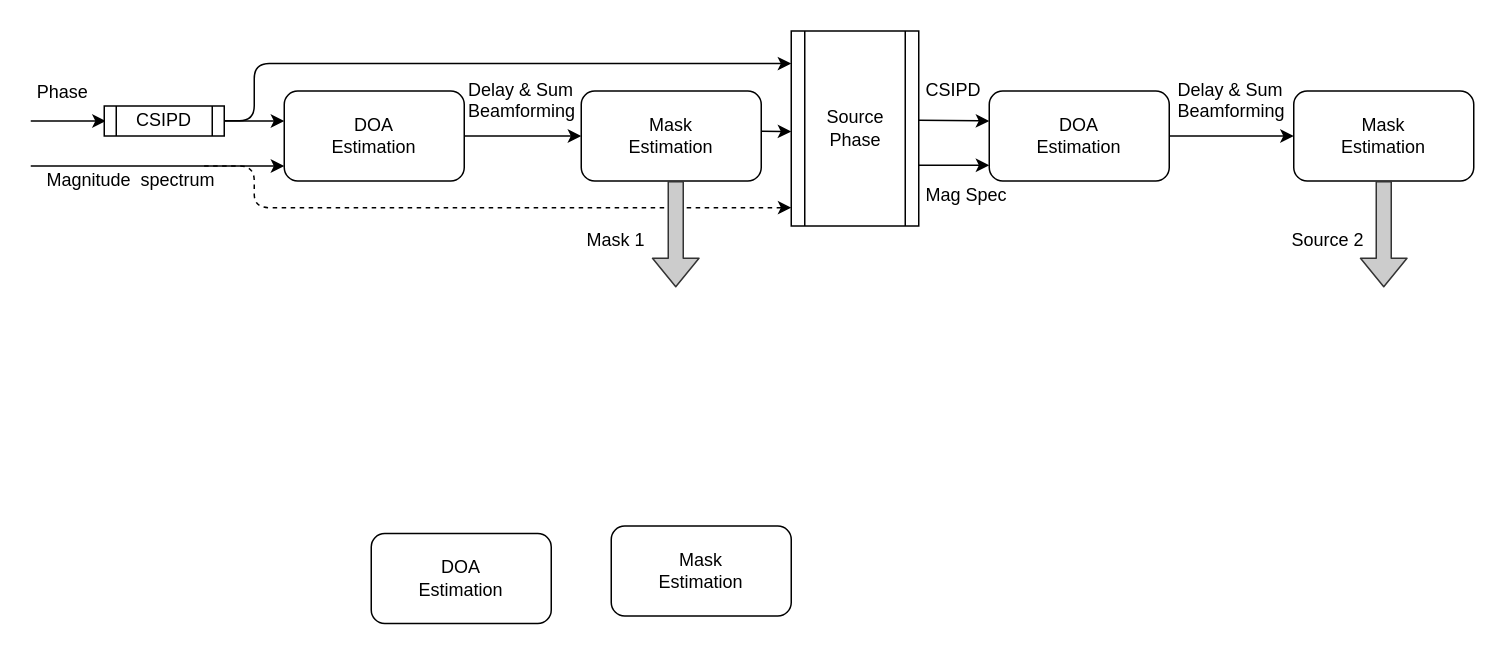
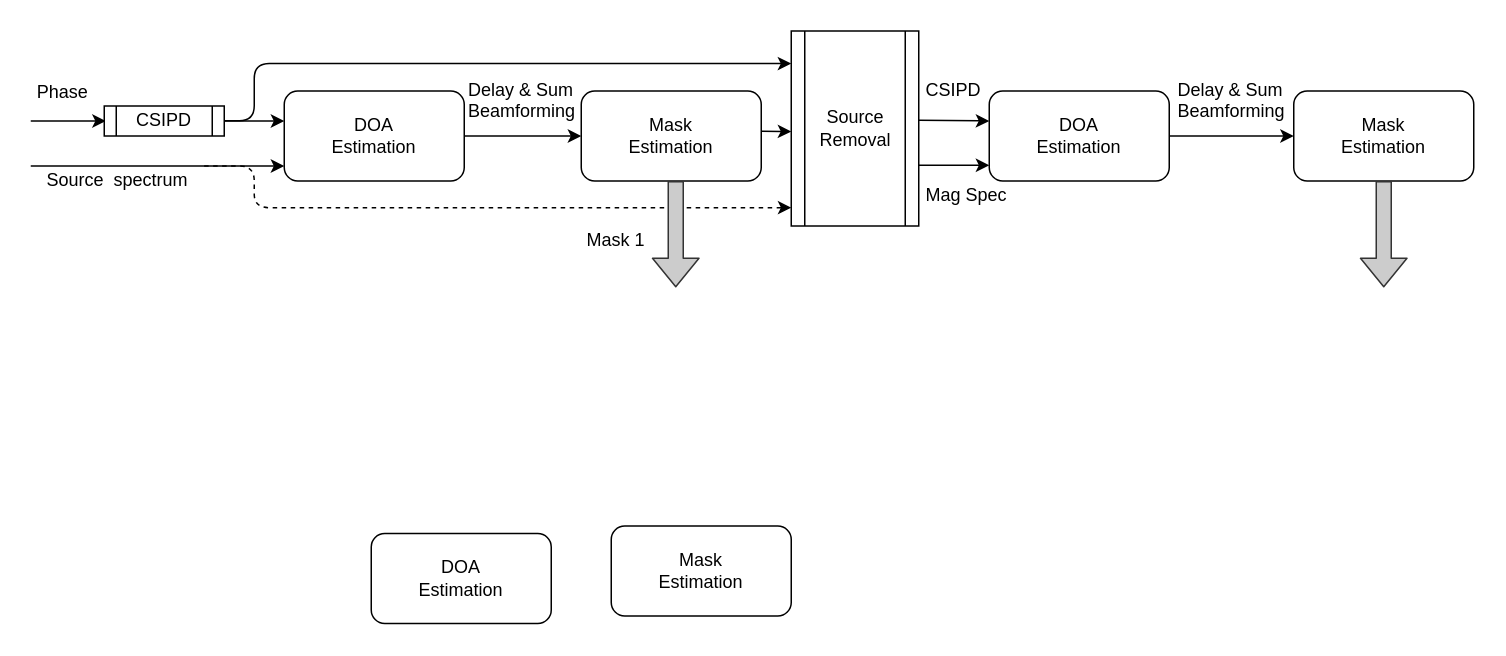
(856, 128) -> (856, 128)
(138, 181) -> (126, 181)
(1334, 241) -> none
